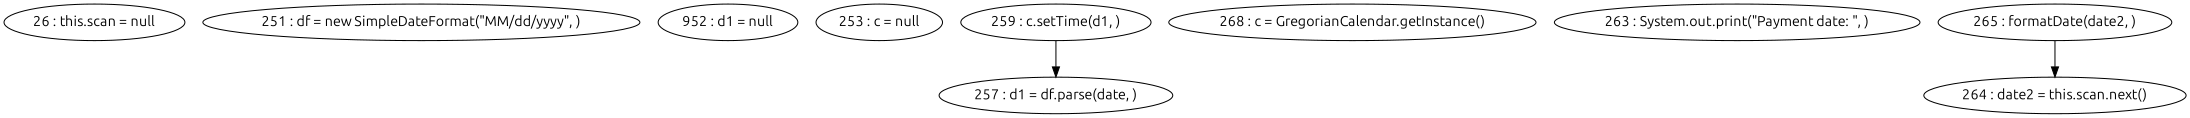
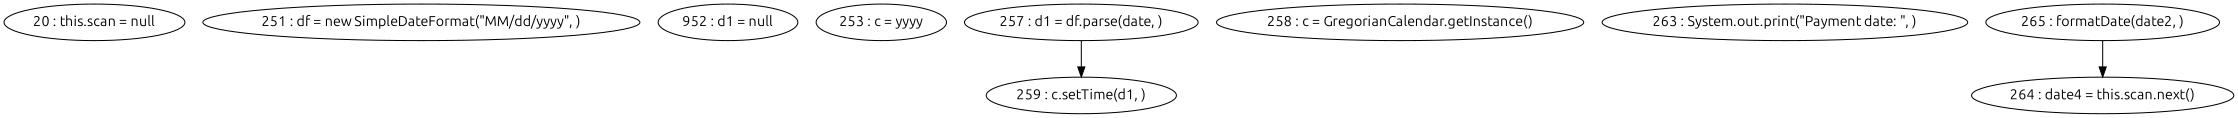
(94, 22) -> (94, 22)
(879, 22) -> (881, 22)
(1352, 22) -> (1400, 22)
(1056, 54) -> (1081, 54)
(2055, 95) -> (2103, 95)
